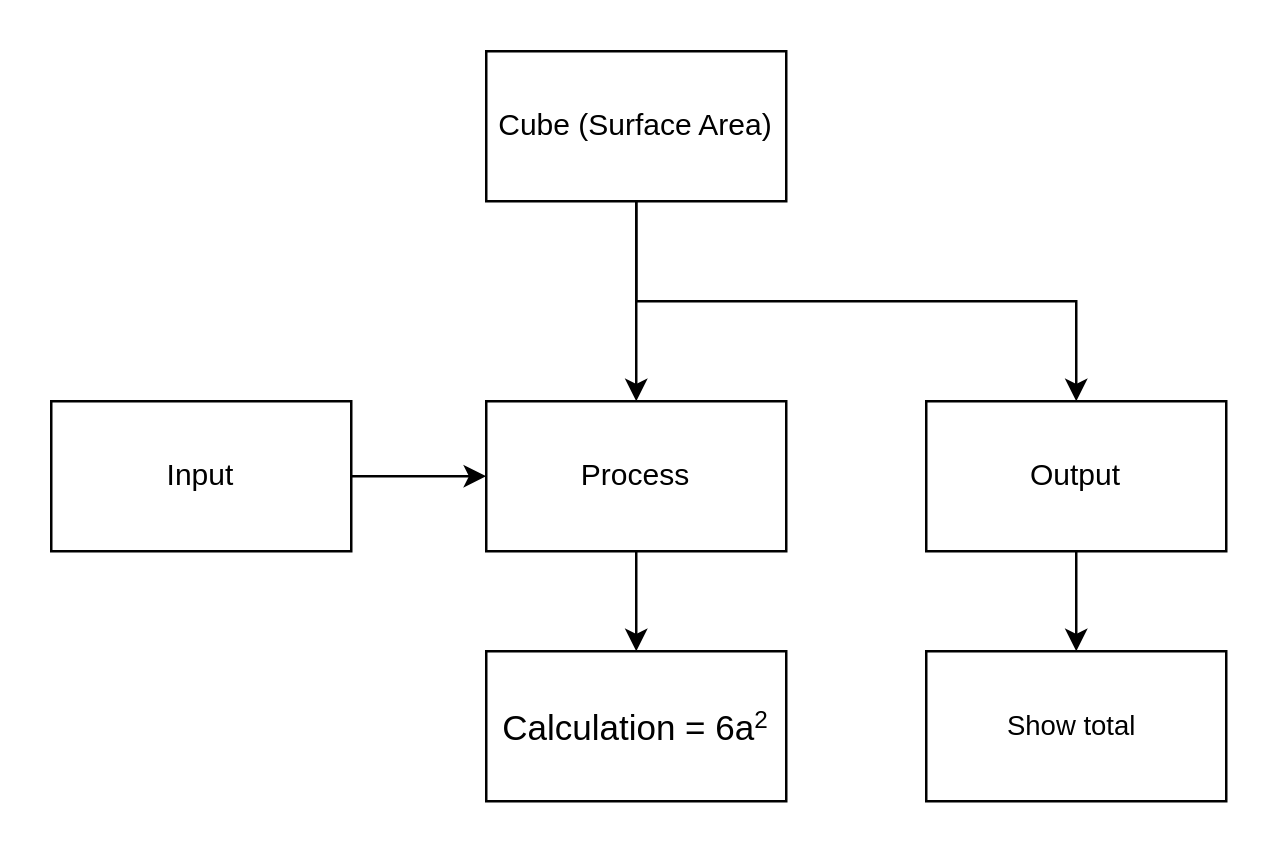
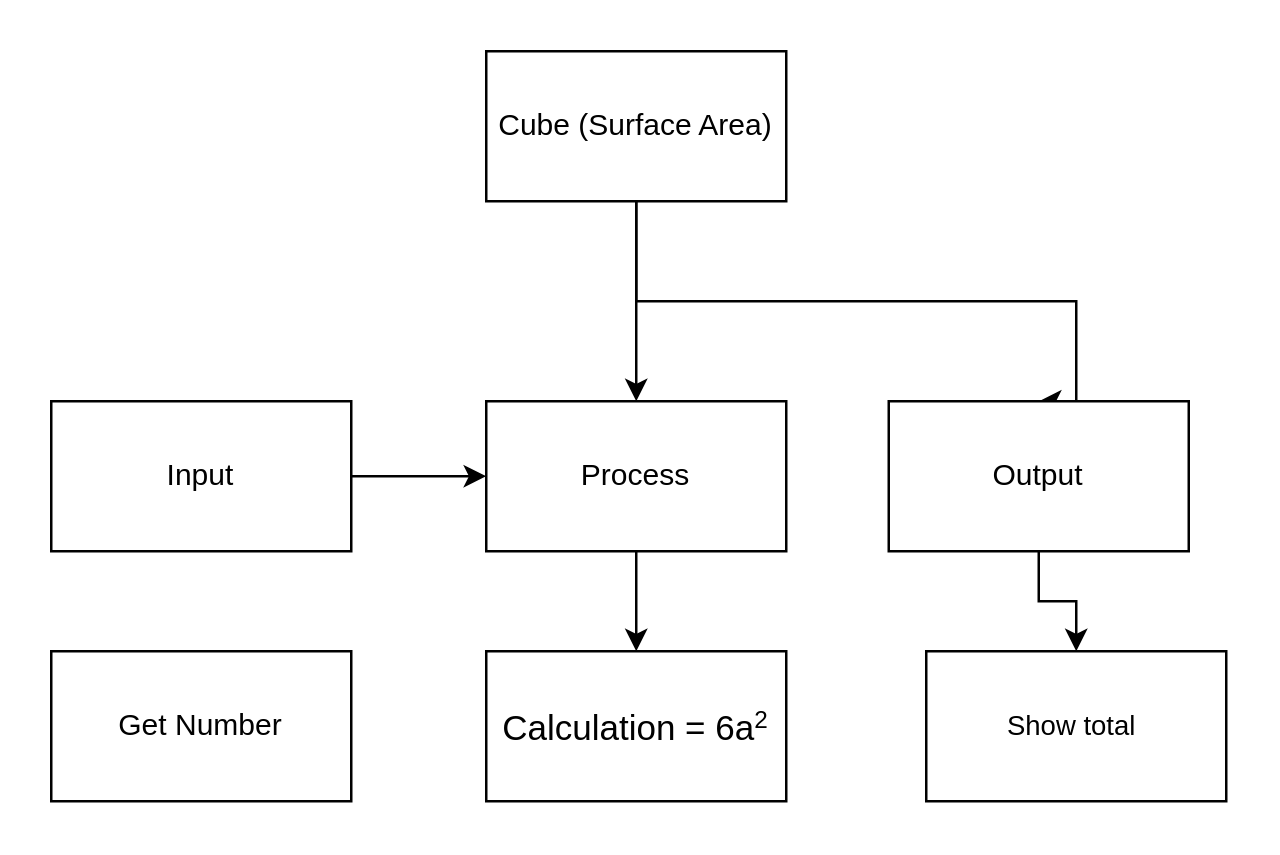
(1076, 476) -> (1039, 476)
none -> (201, 726)
